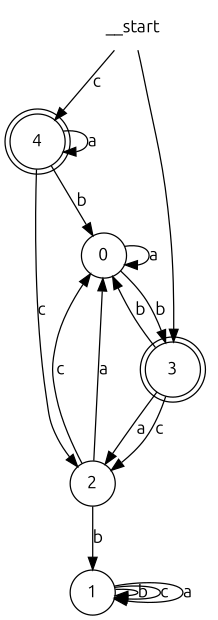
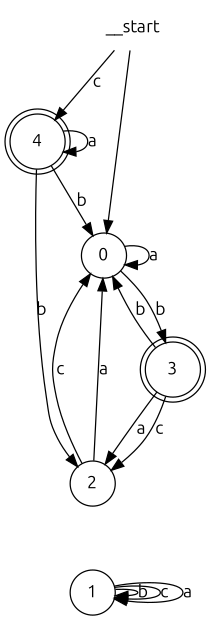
(165, 188) -> (119, 135)
(42, 310) -> (42, 310)
(93, 532) -> none
